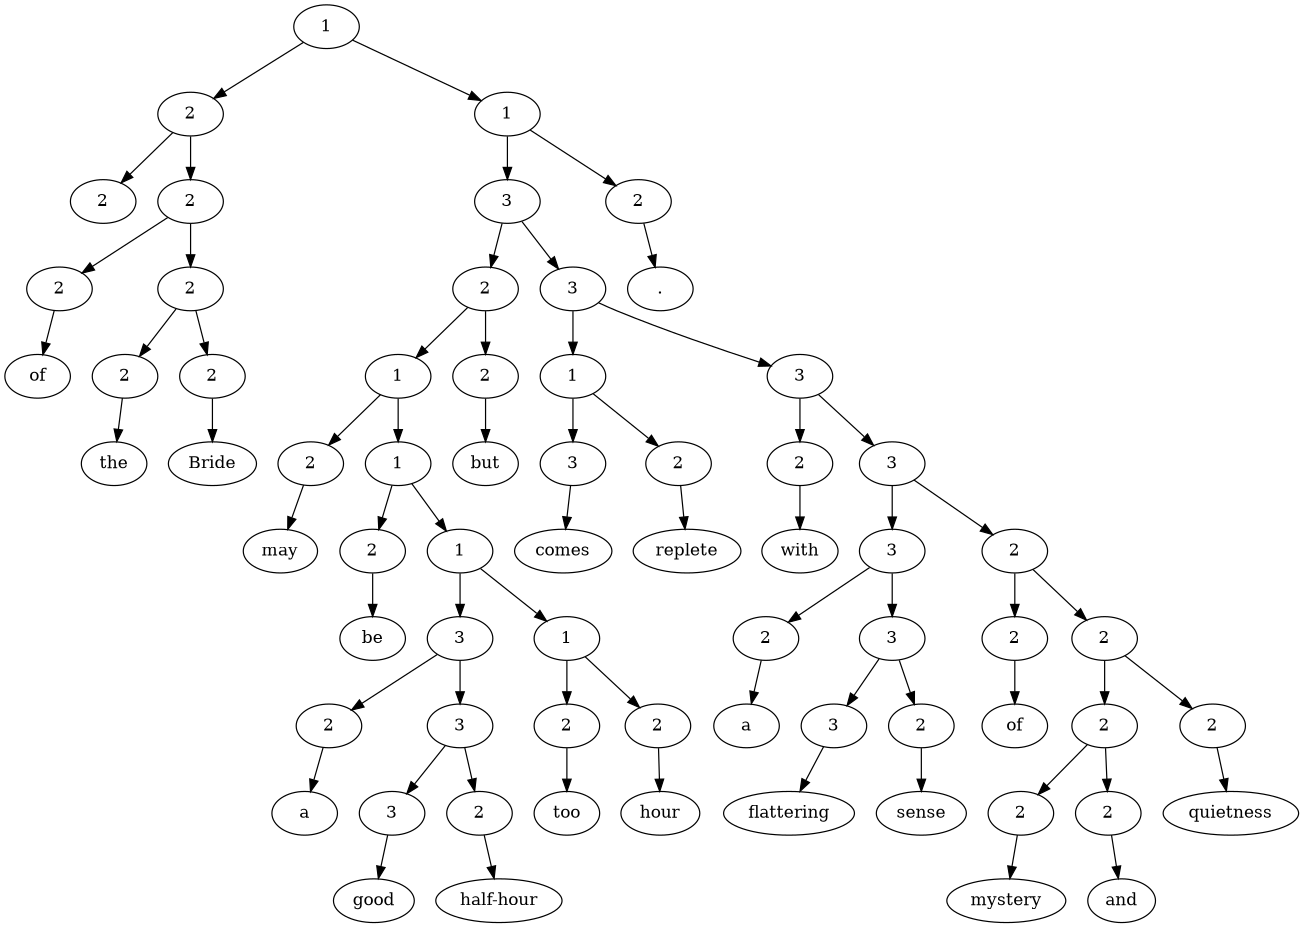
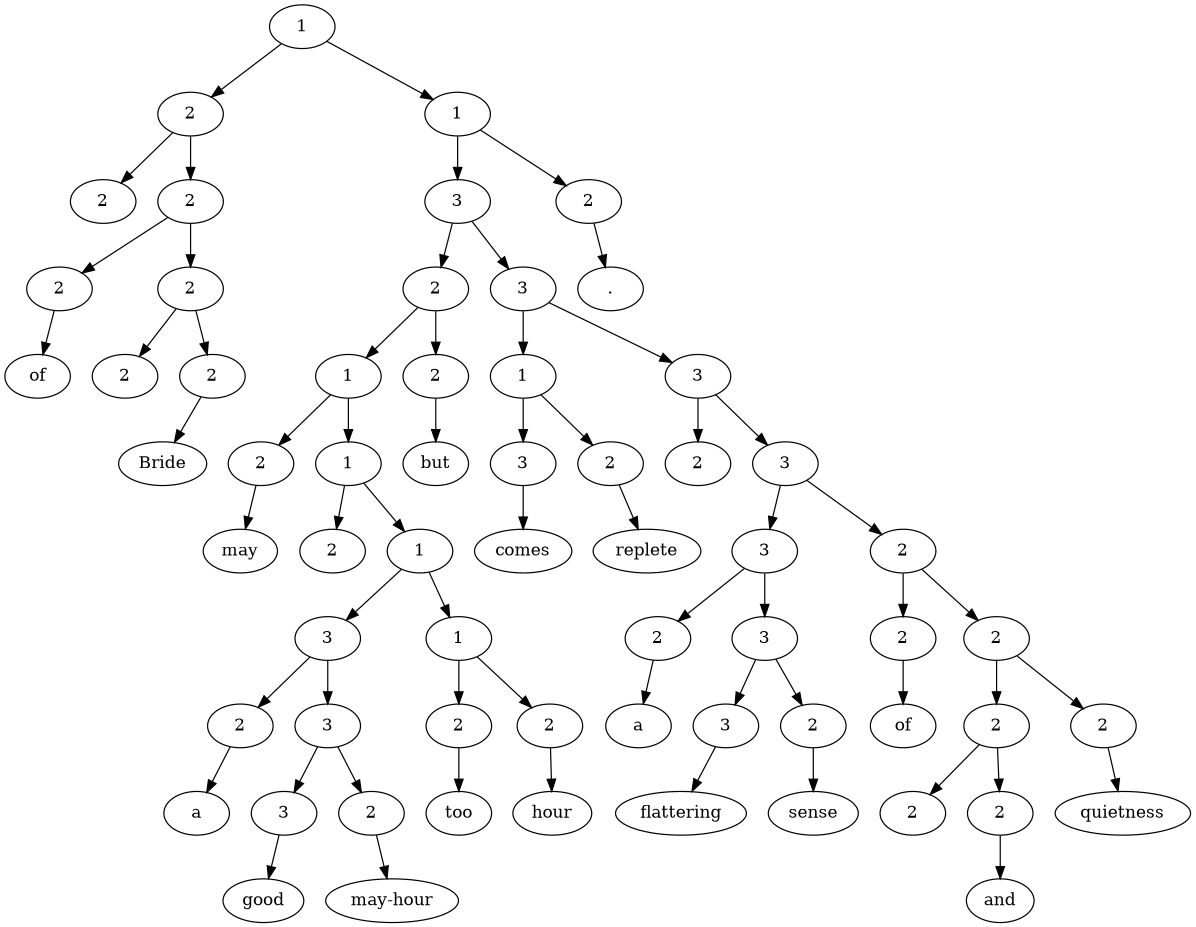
(114, 464) -> none
(800, 551) -> none
(373, 639) -> none
(499, 901) -> (392, 901)
(1006, 901) -> none
